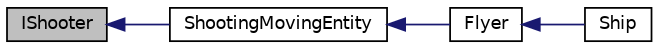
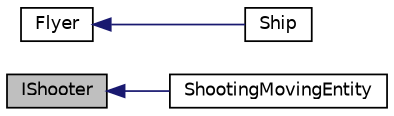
(428, 25) -> none
